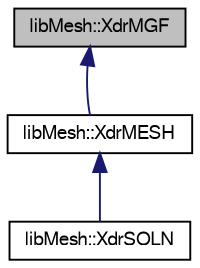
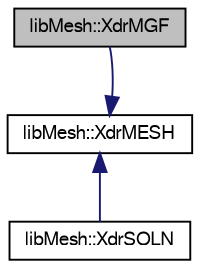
(87, 91) -> (113, 71)
